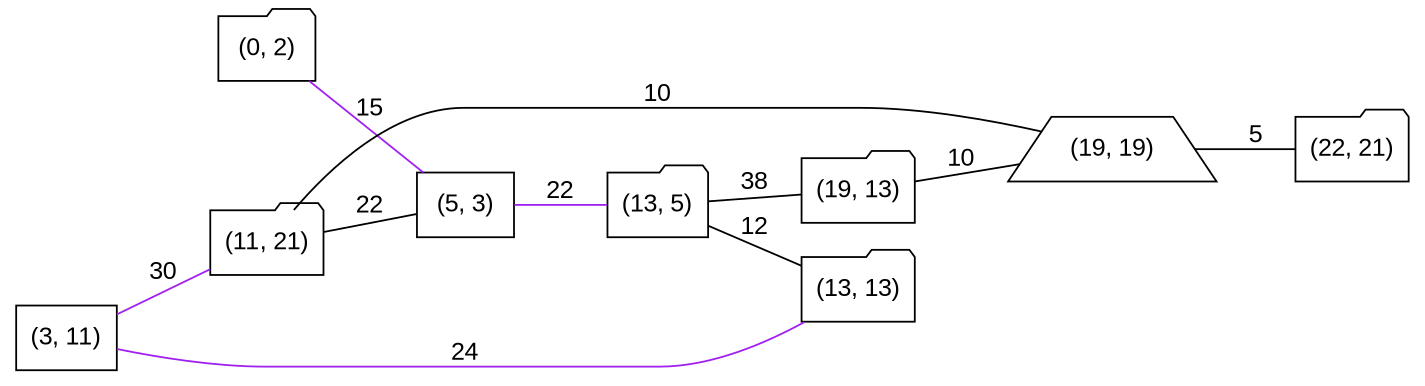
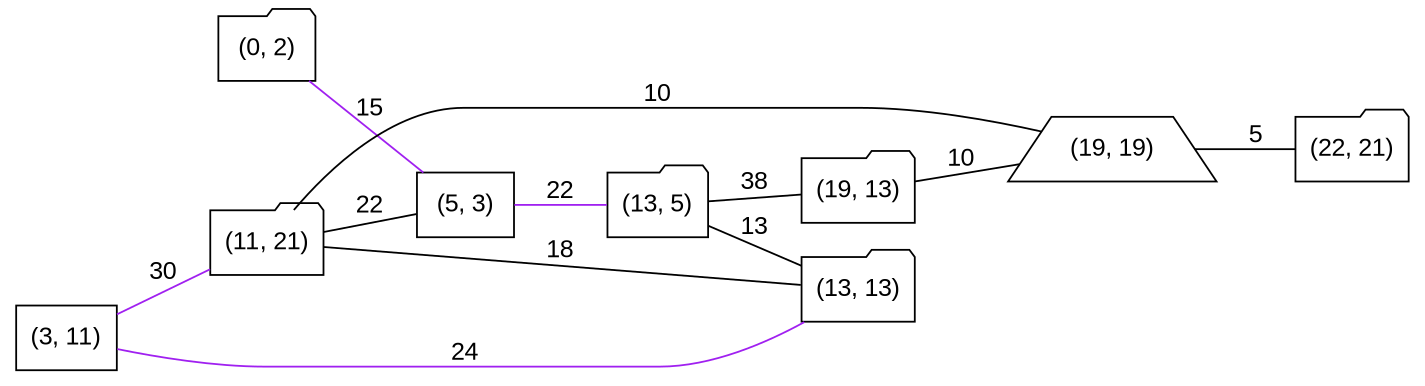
(755, 227) -> (755, 227)
none -> (562, 266)
